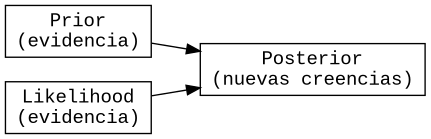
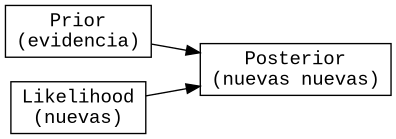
(313, 69) -> (296, 69)
(78, 108) -> (78, 108)
